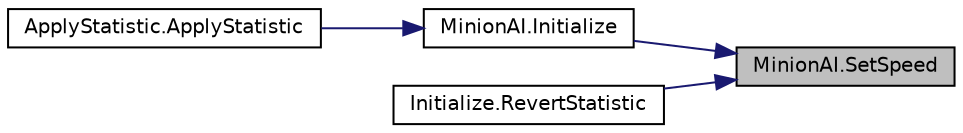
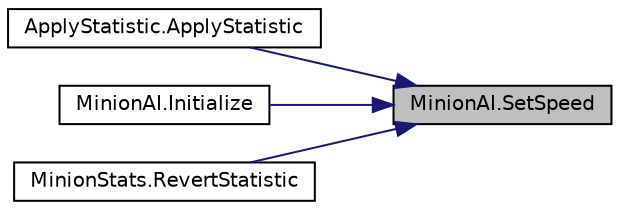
(362, 28) -> (323, 64)
(529, 105) -> (164, 182)
